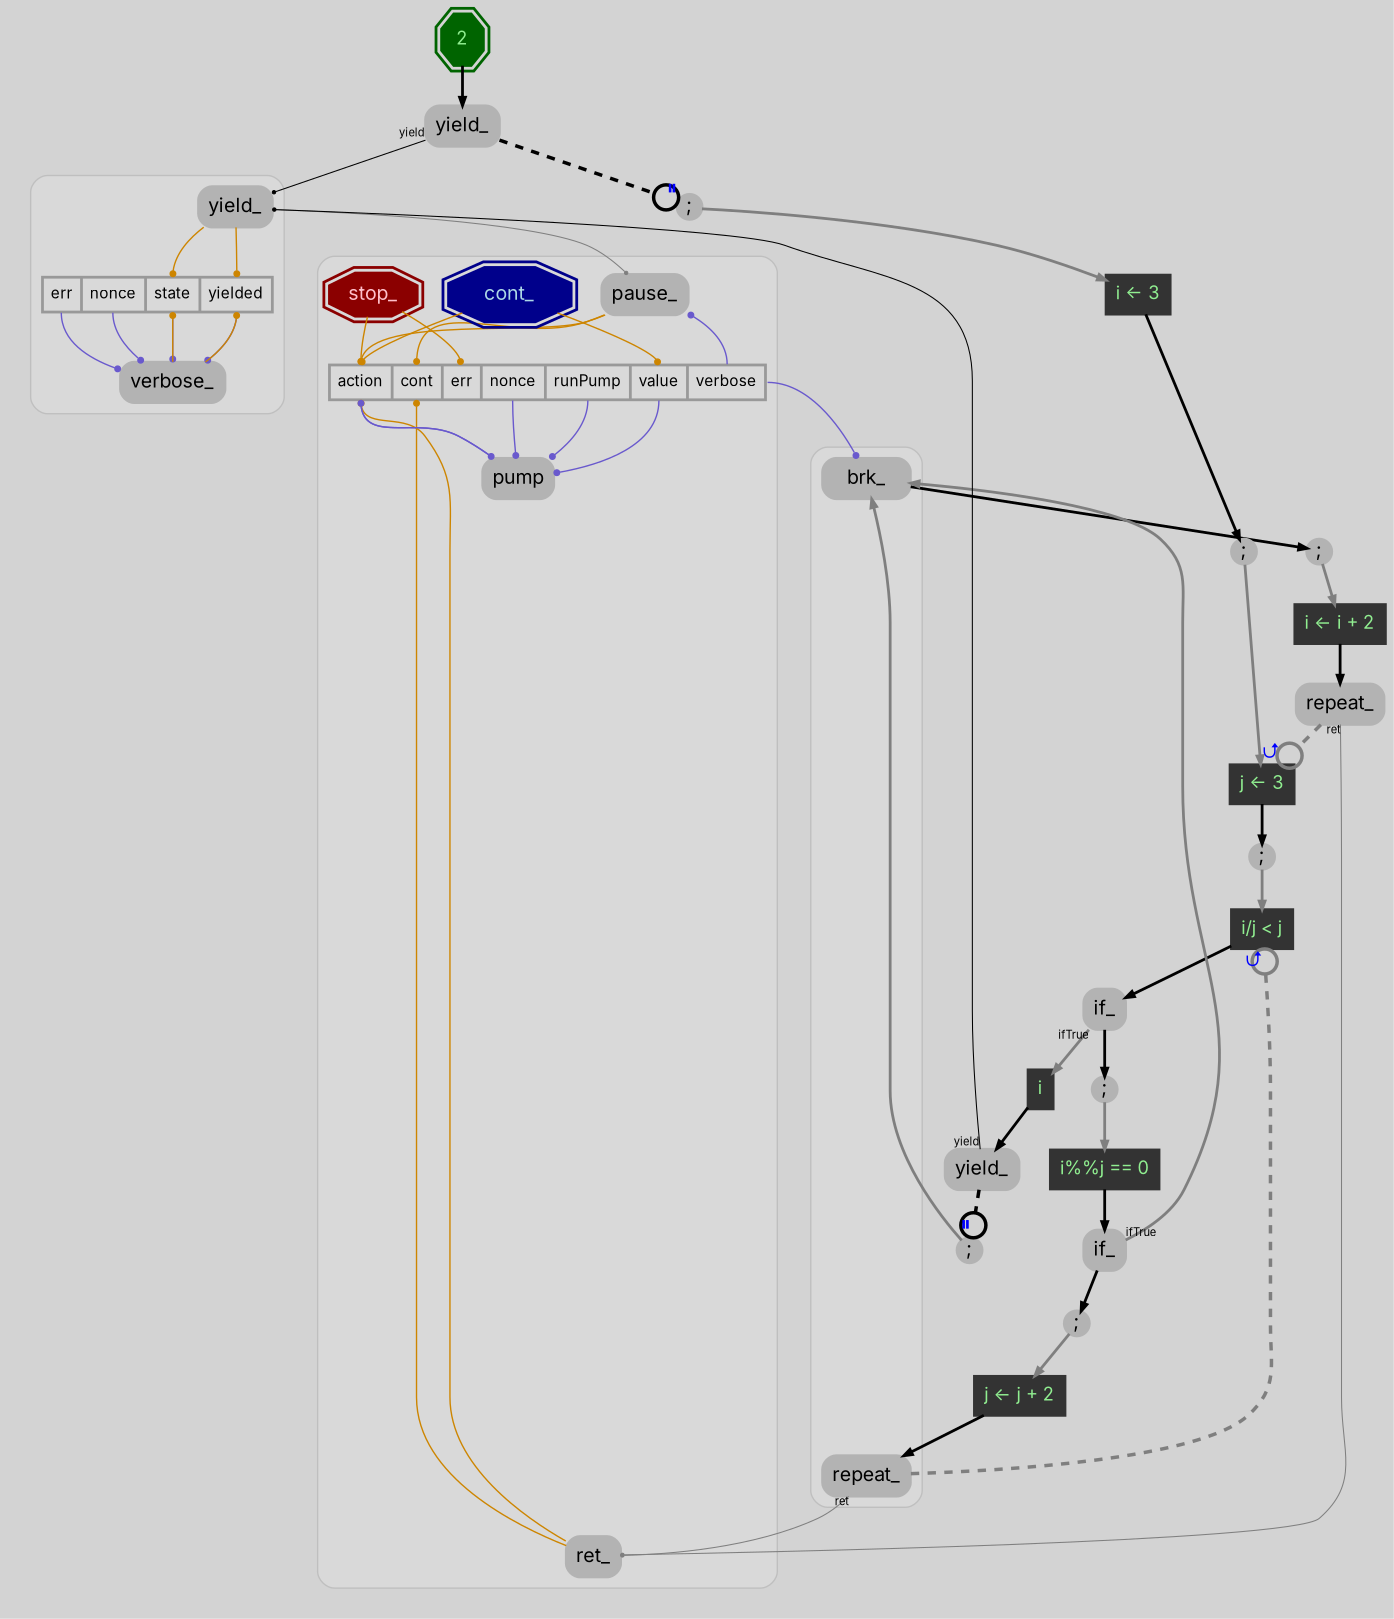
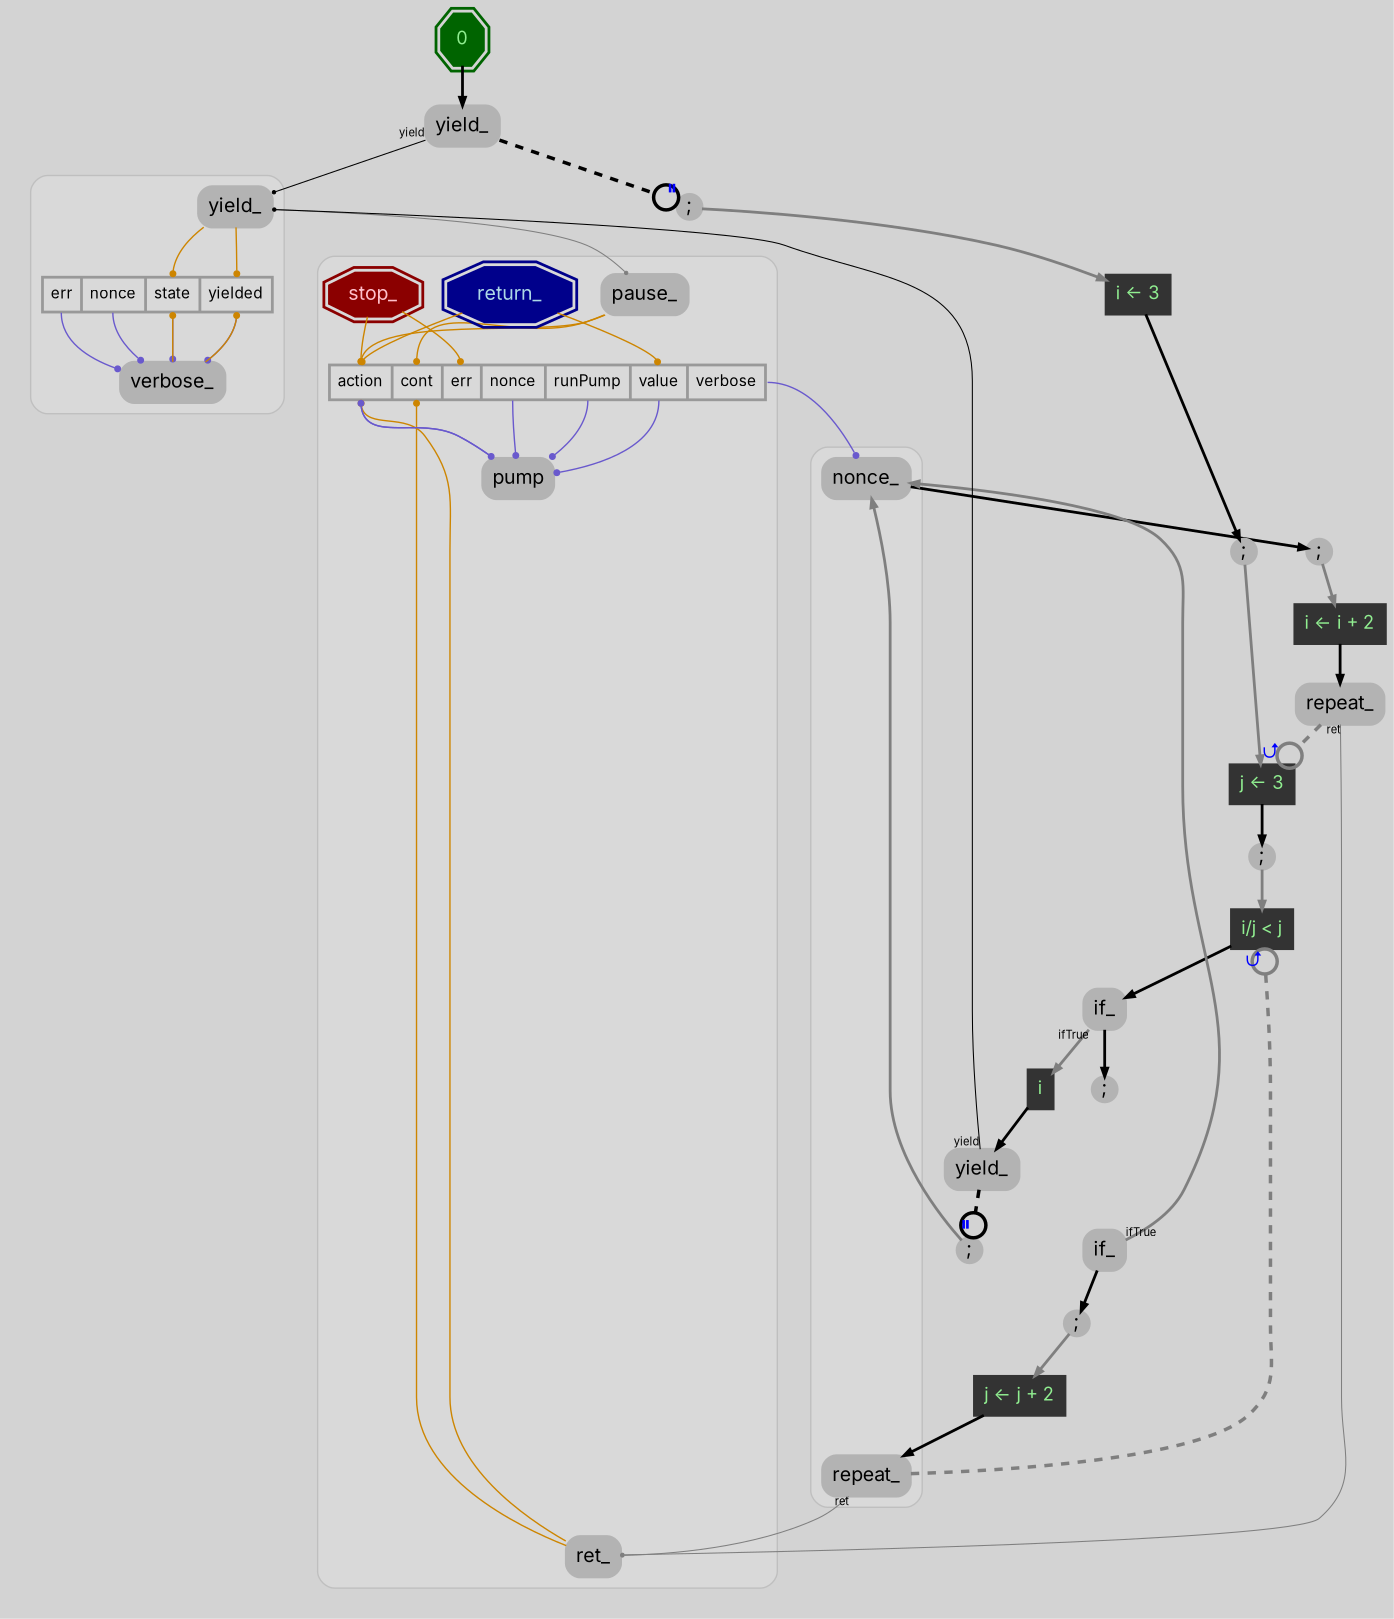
(462, 40) -> (462, 40)
(510, 295) -> (510, 295)
(717, 336) -> none
(866, 479) -> (866, 479)
(1105, 1169) -> none
